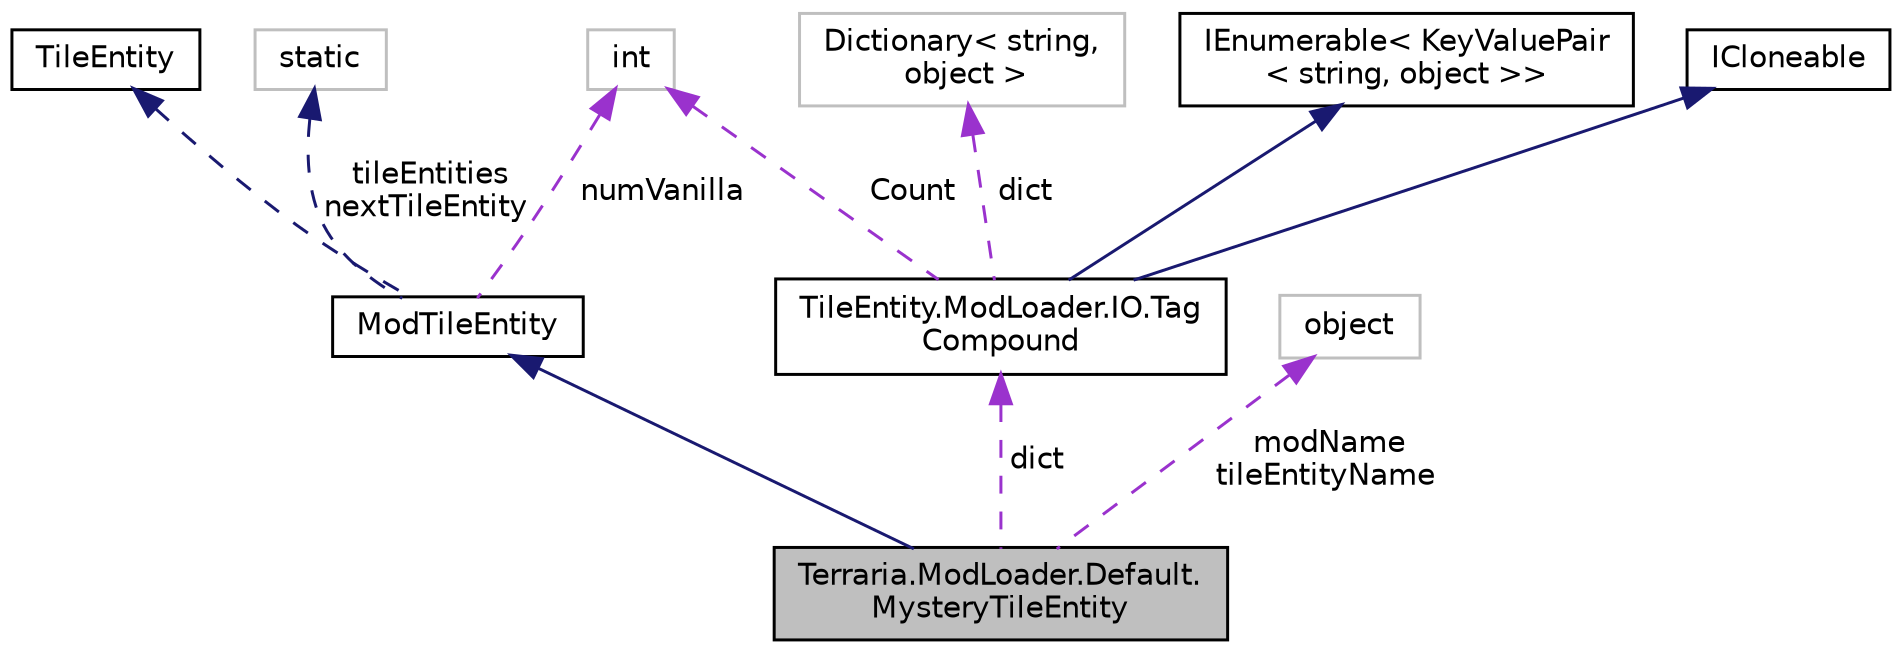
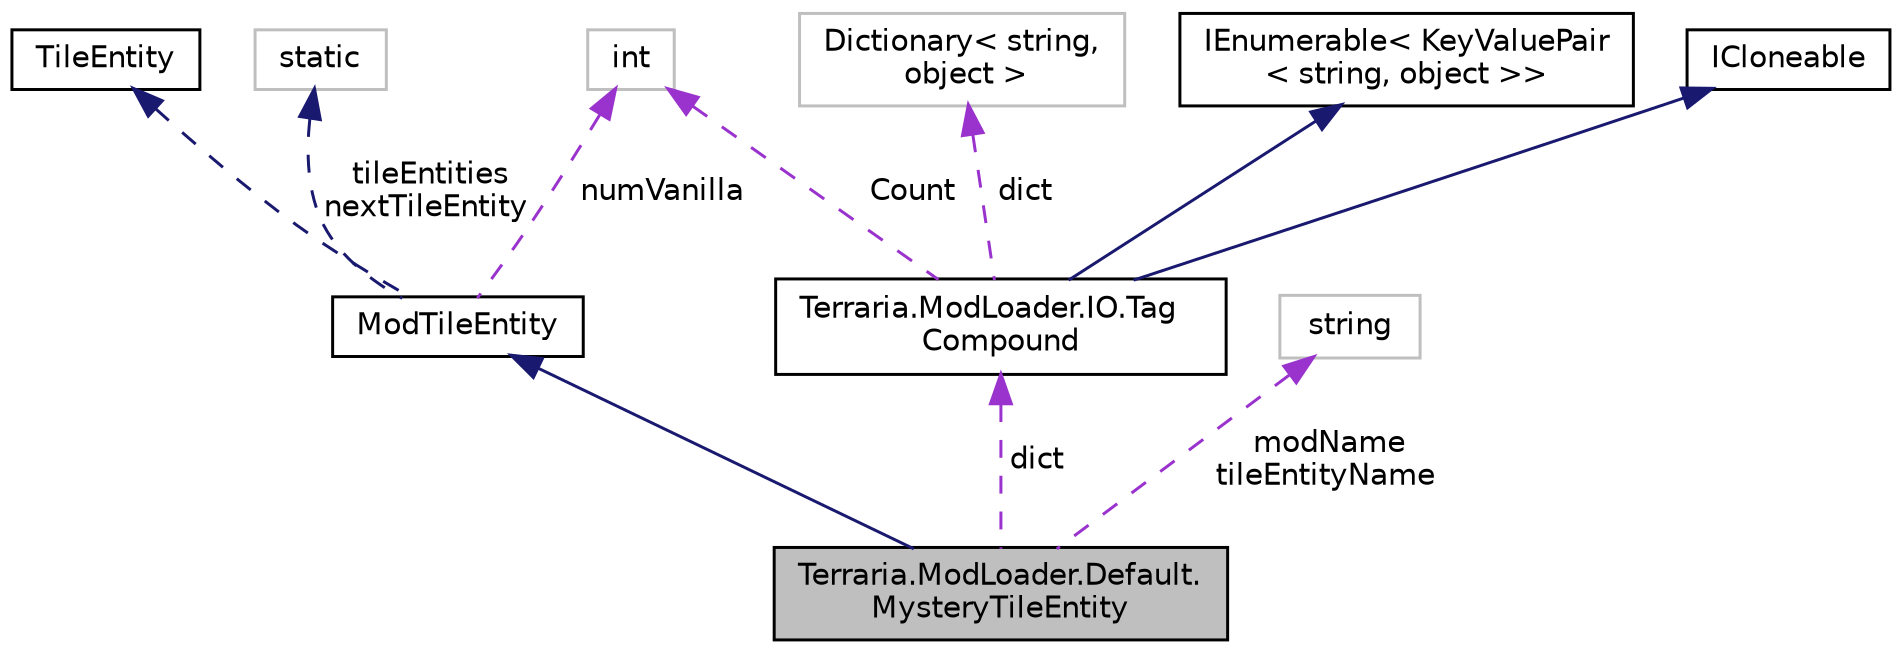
(1001, 327) -> (1001, 327)
(1350, 327) -> (1350, 327)
